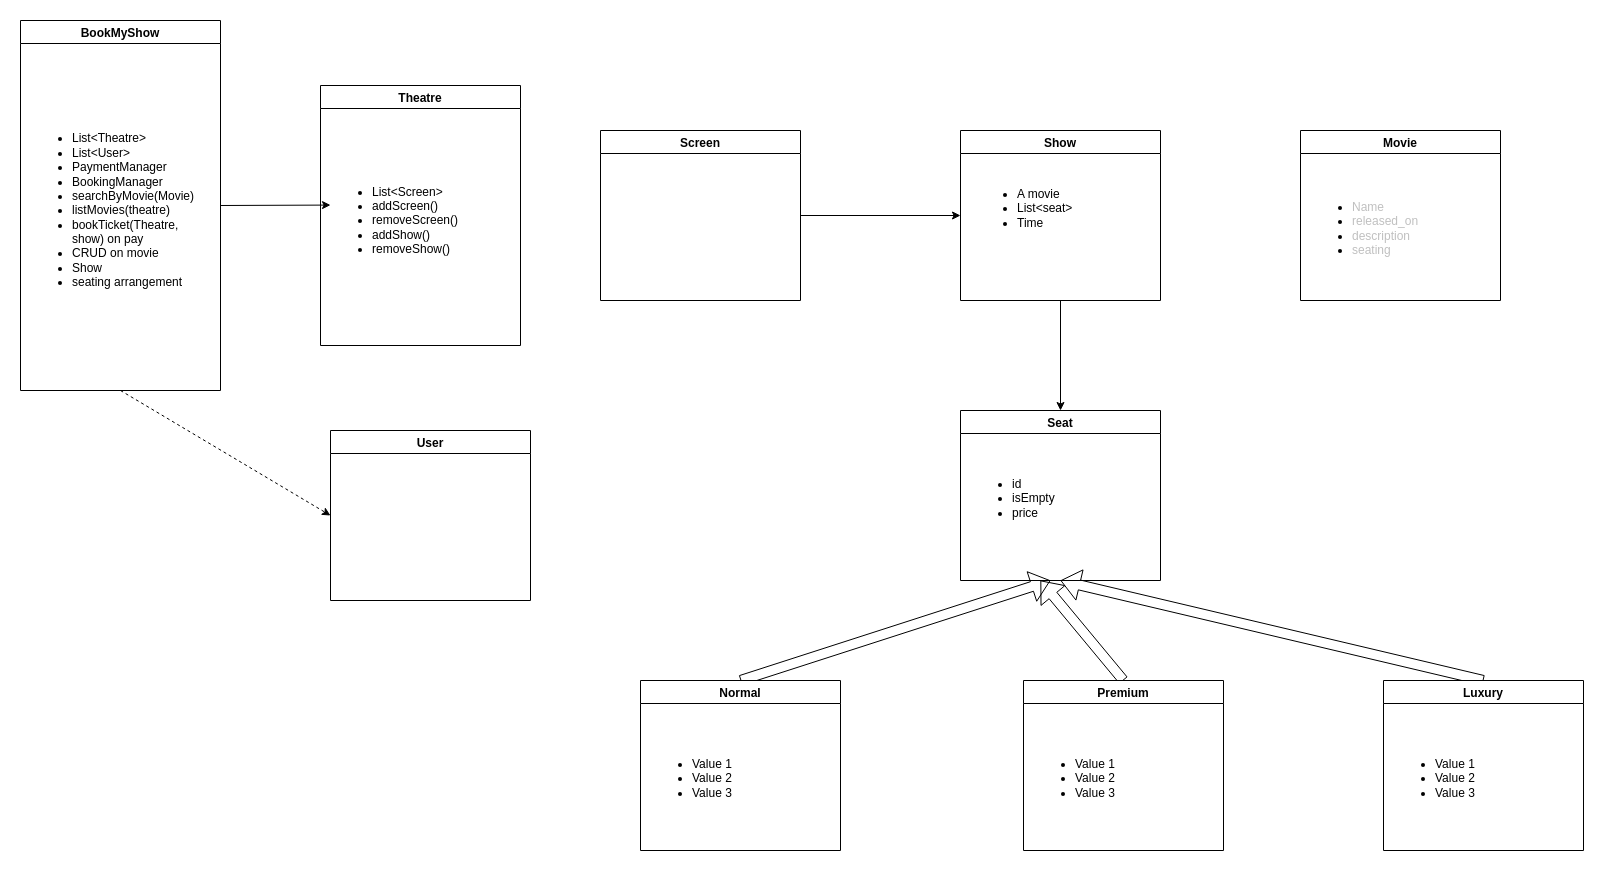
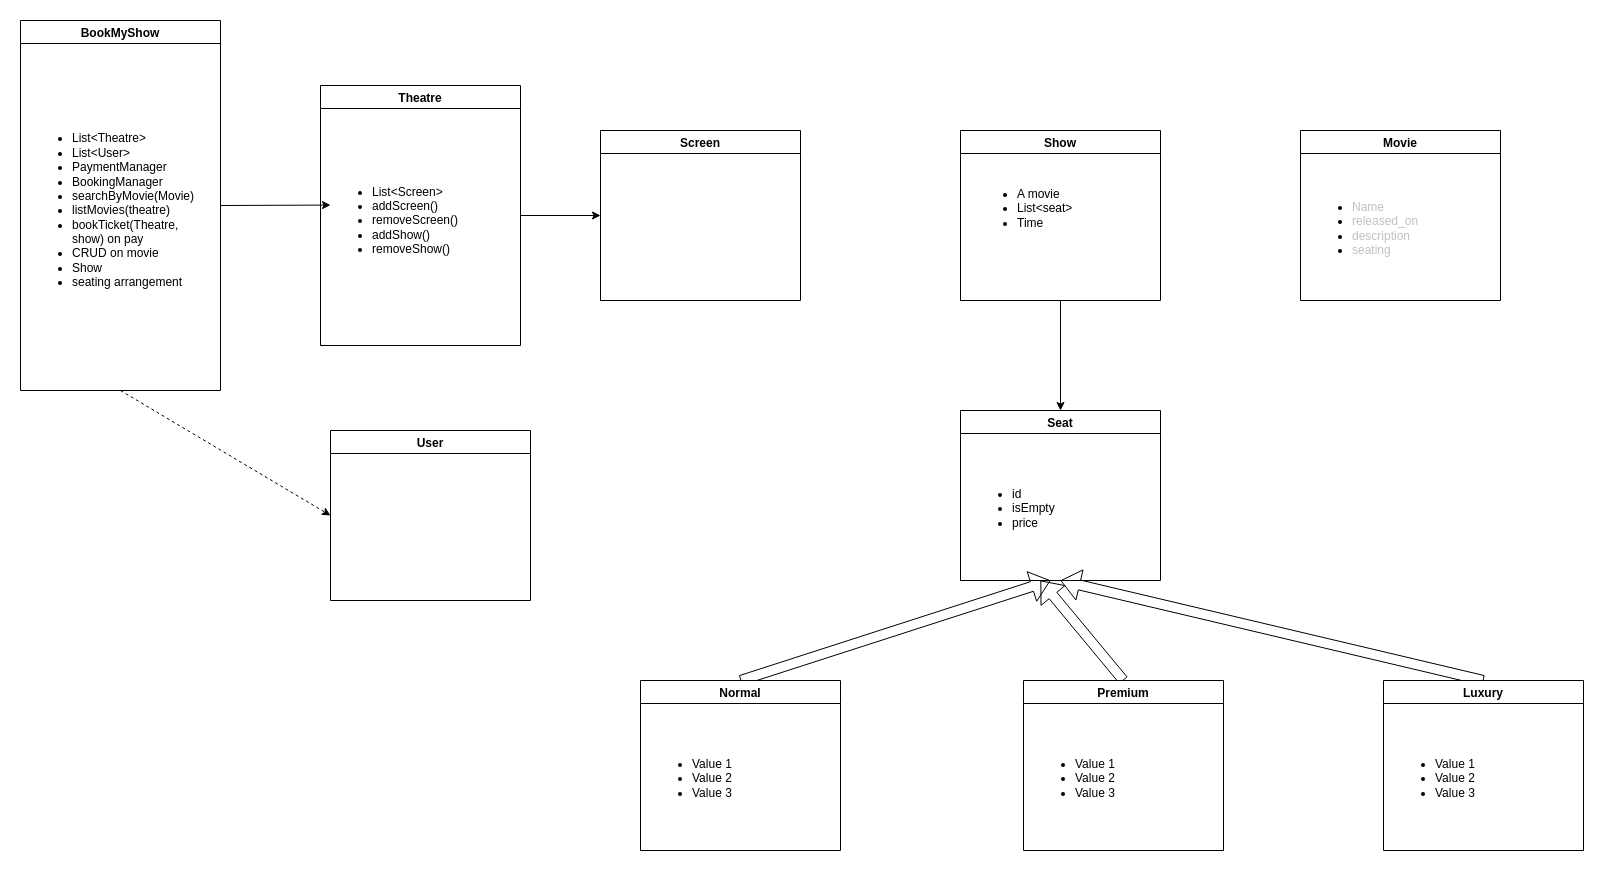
none -> (558, 216)
(878, 216) -> none
(1061, 498) -> (1061, 508)
